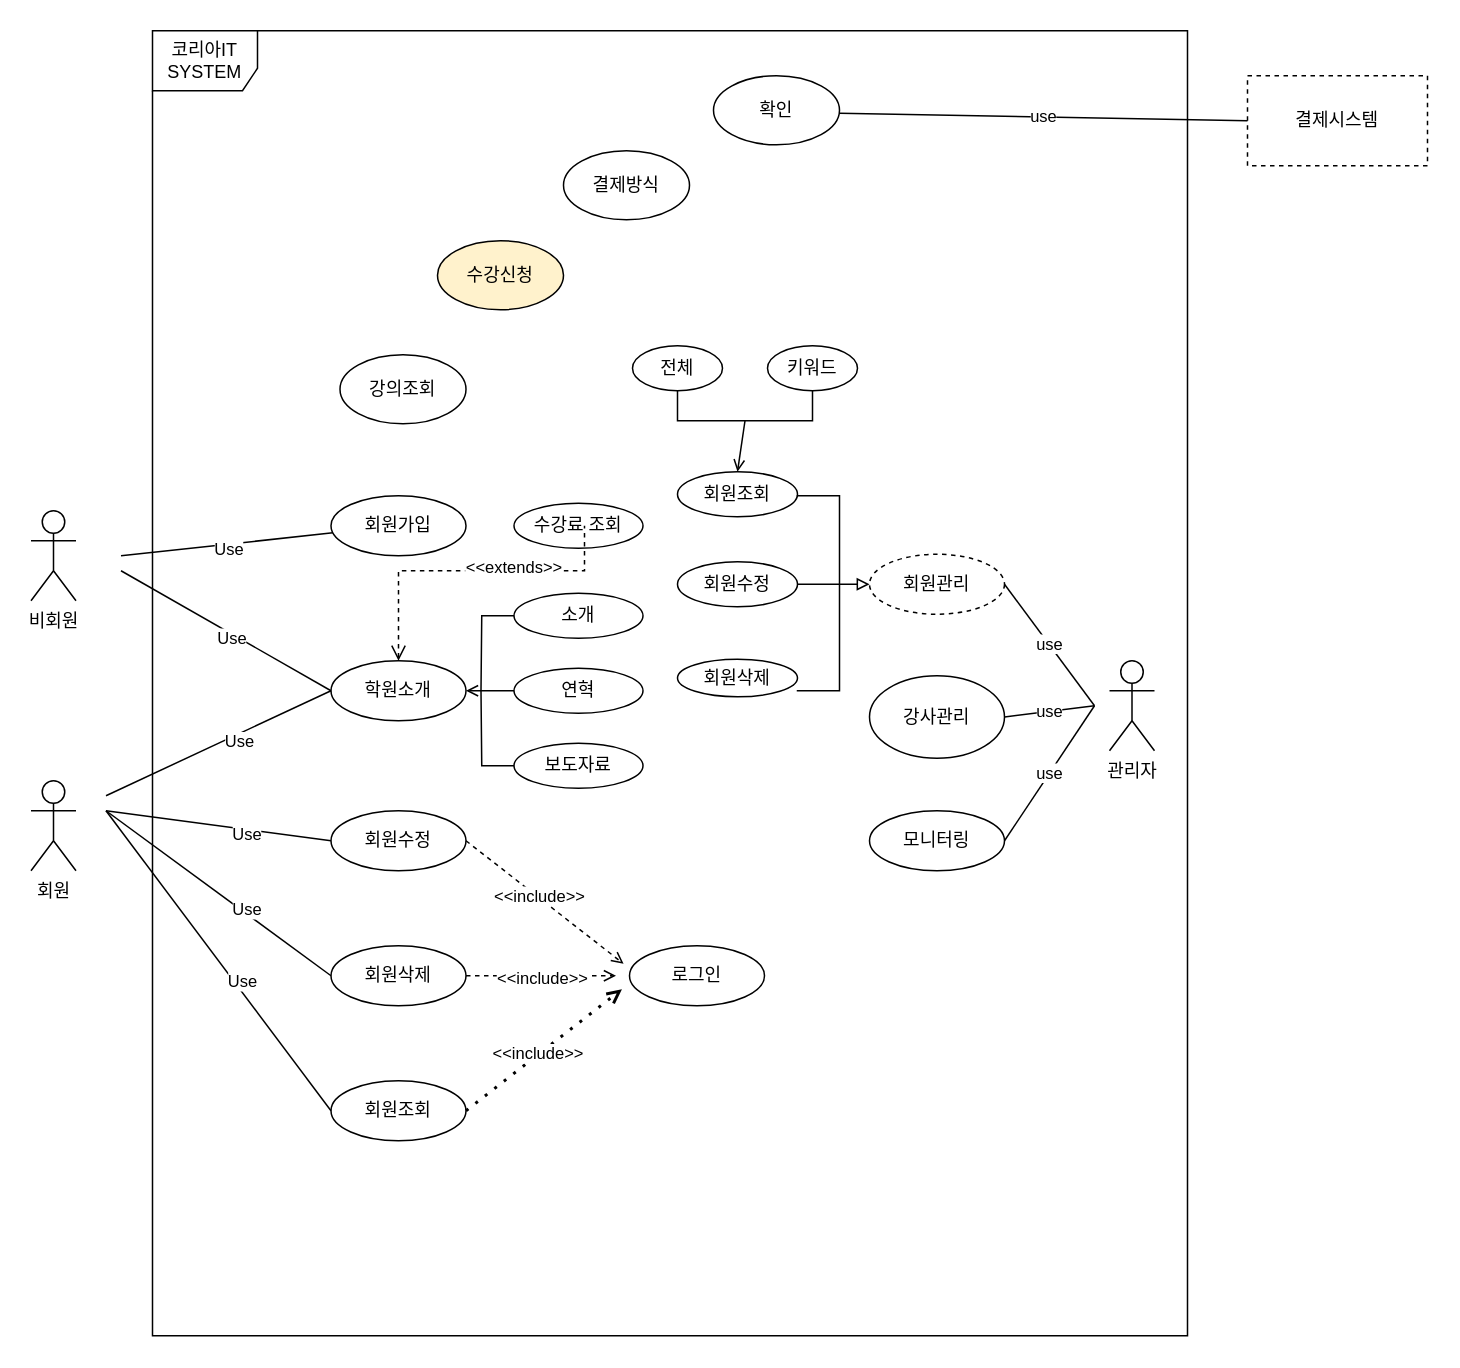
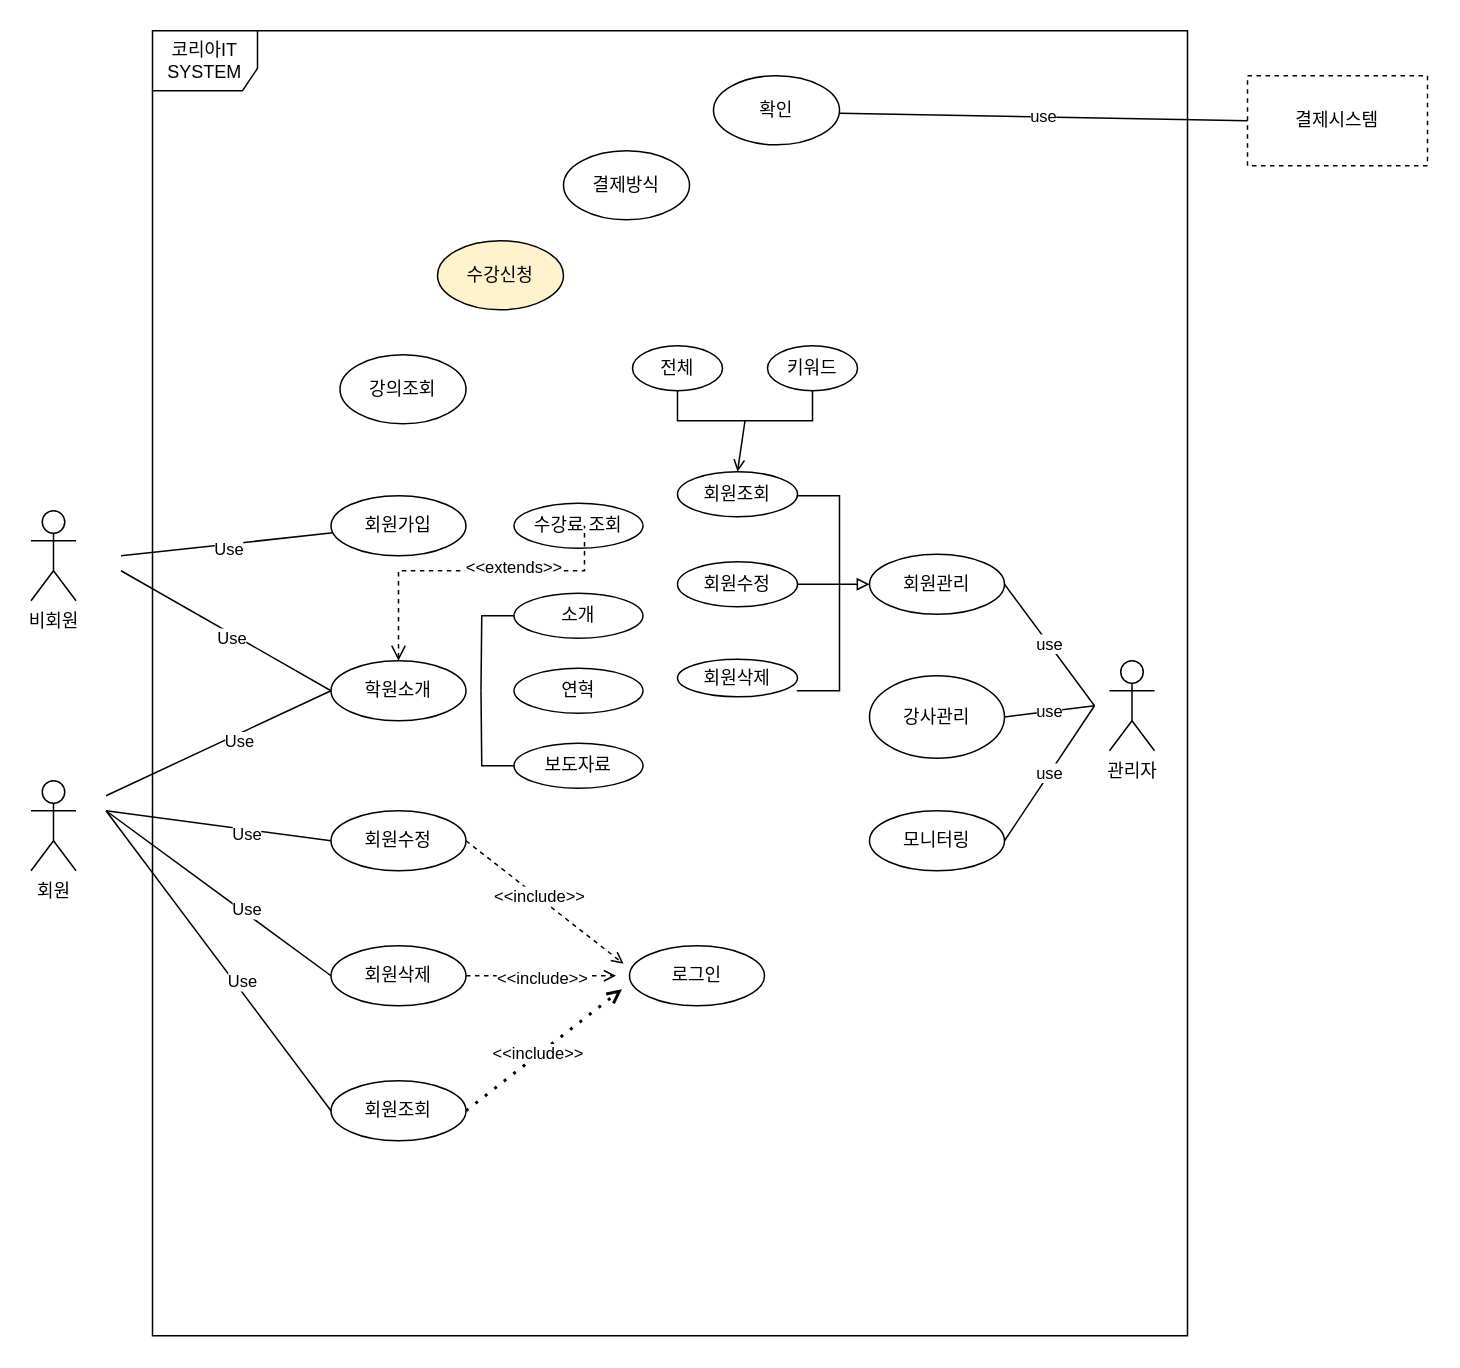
(937, 584) -> (937, 584)
(488, 691) -> none
